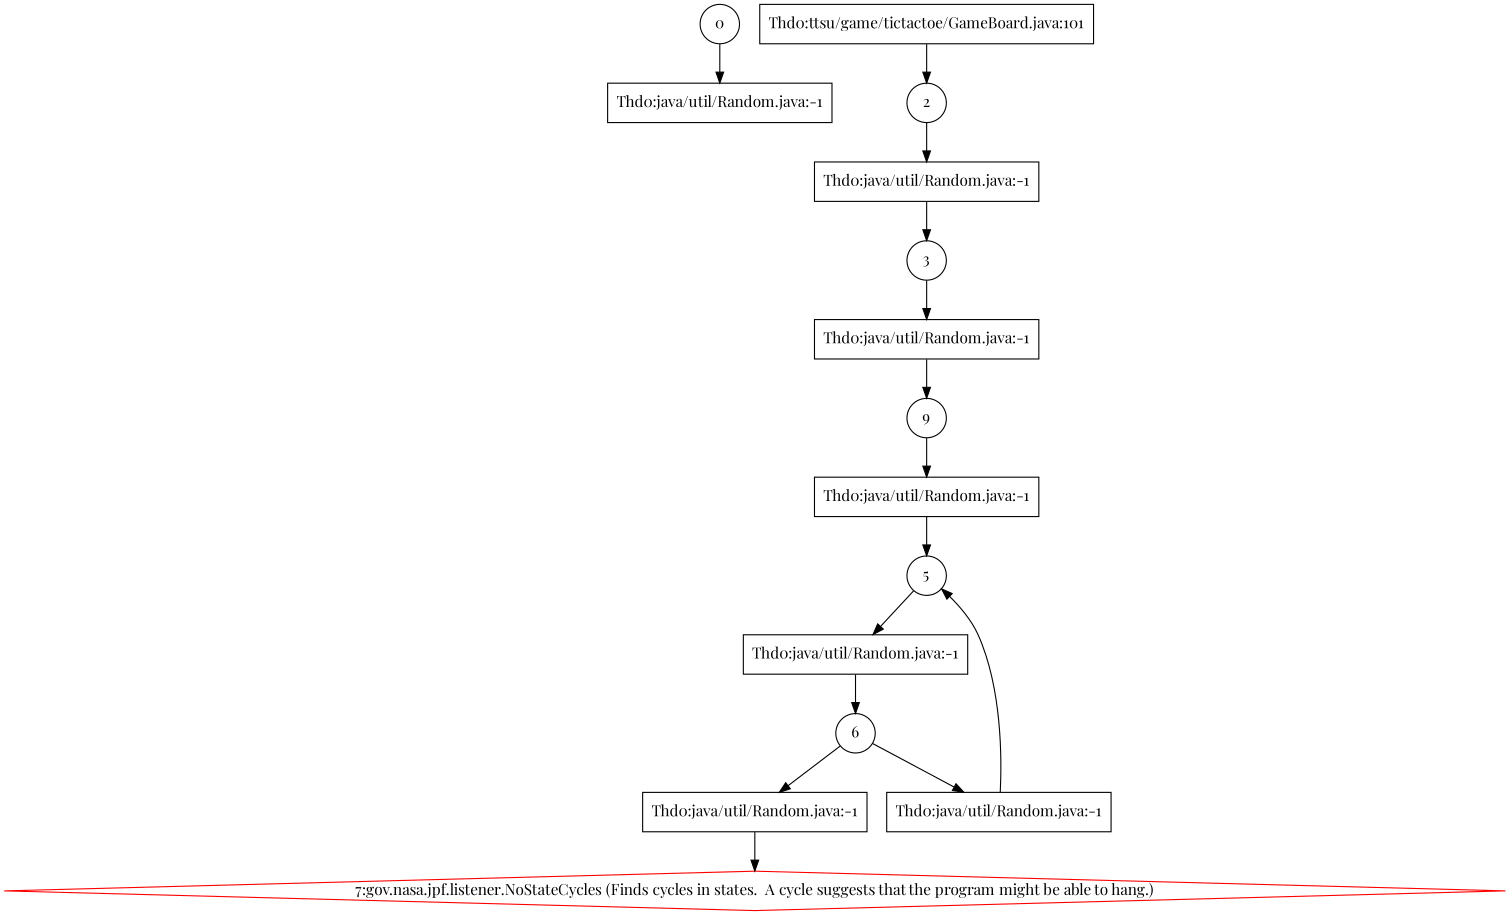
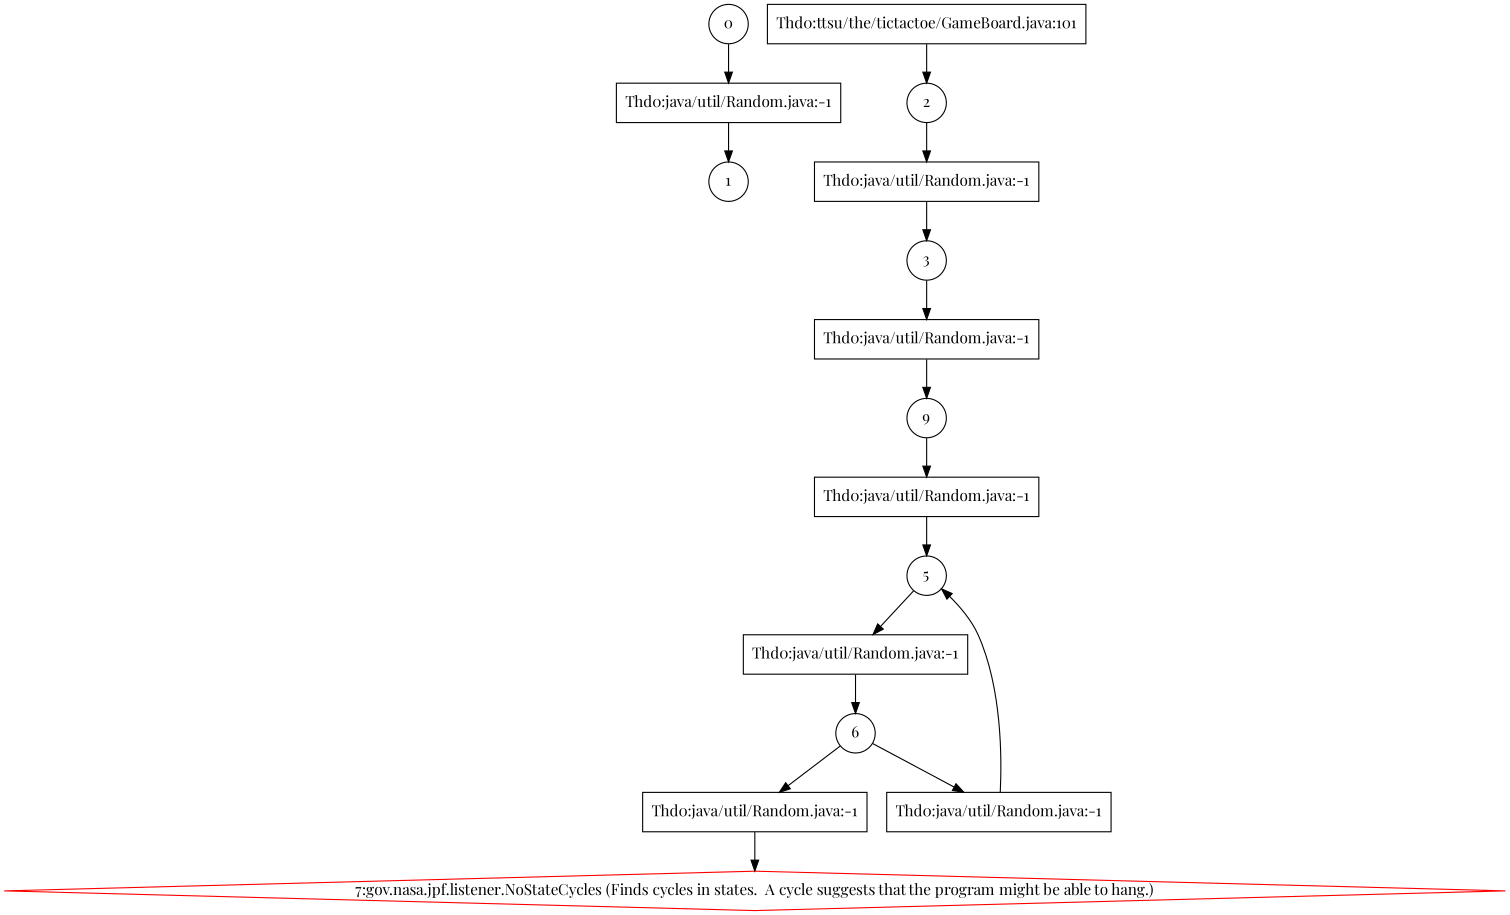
(927, 24) -> (927, 24)
none -> (729, 182)
